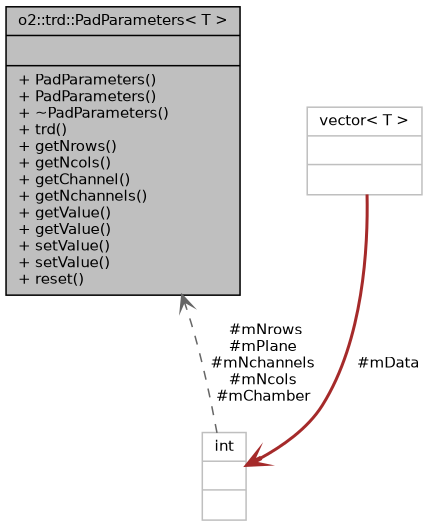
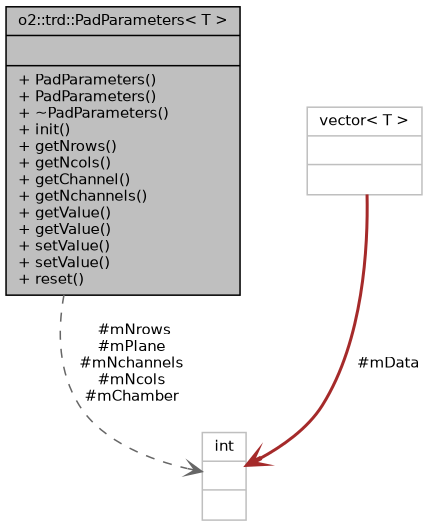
(43, 130) -> (45, 130)
(204, 370) -> (83, 411)
